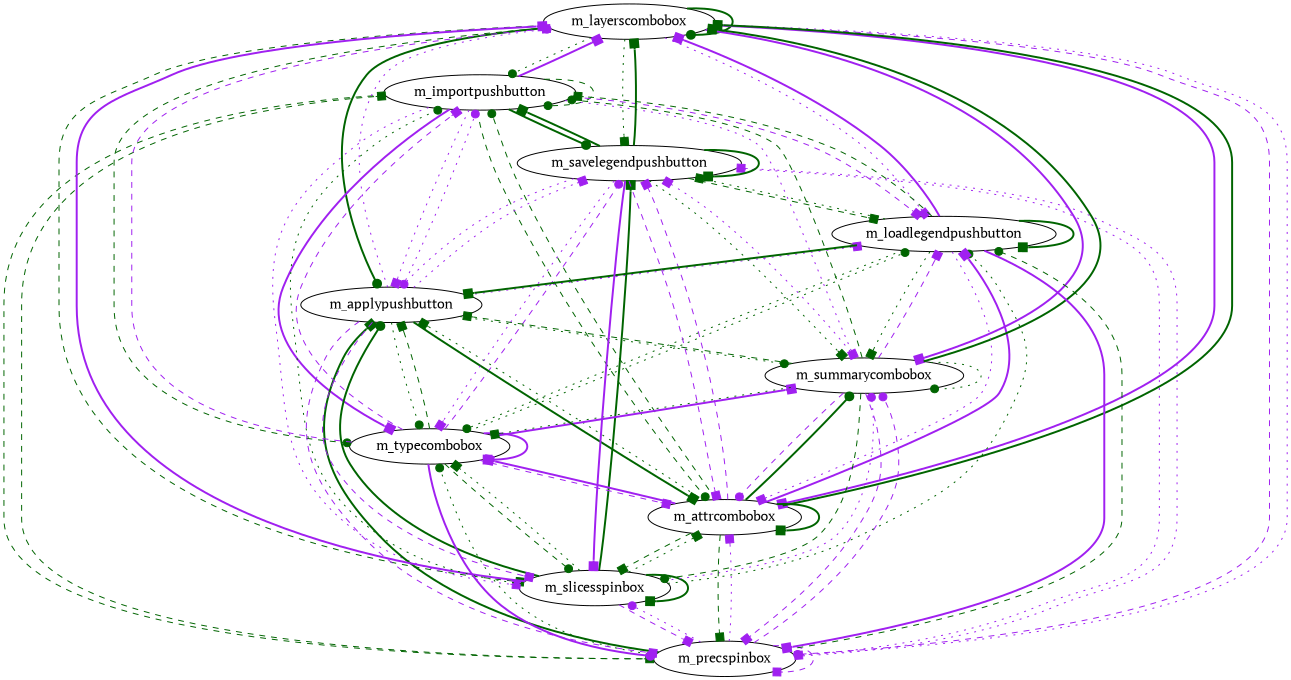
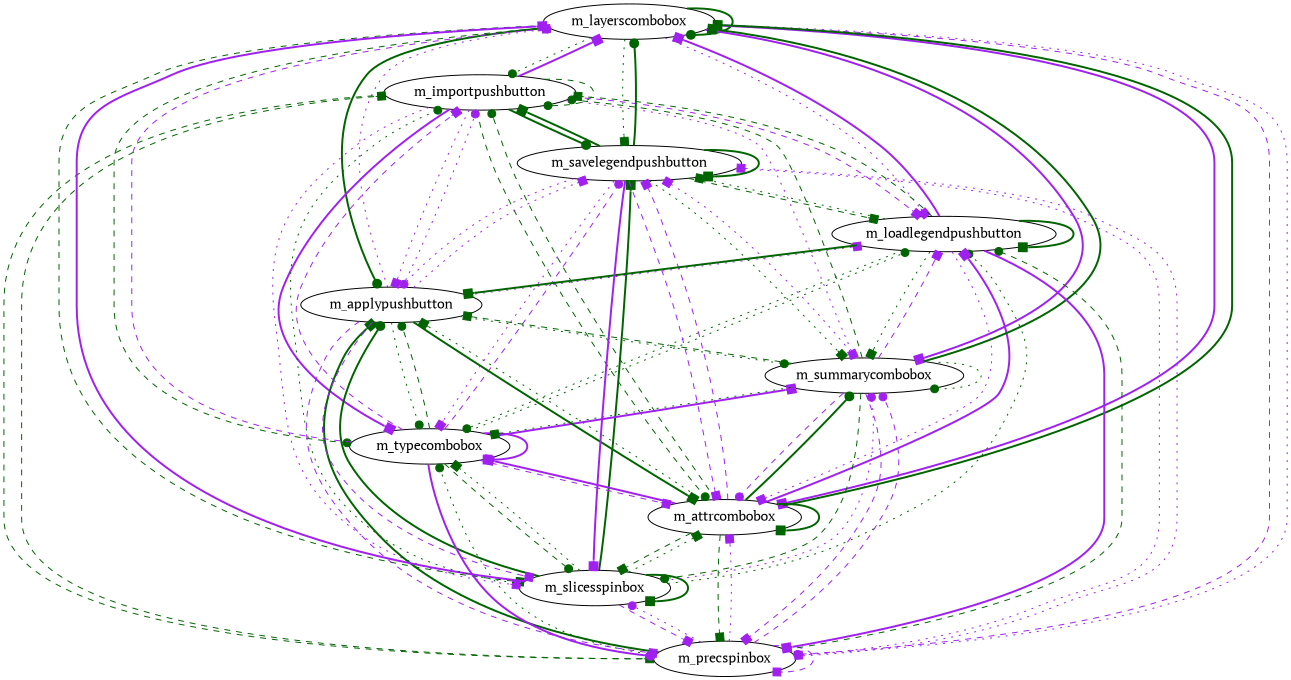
(636, 95) -> (636, 94)
(418, 380) -> (418, 379)
